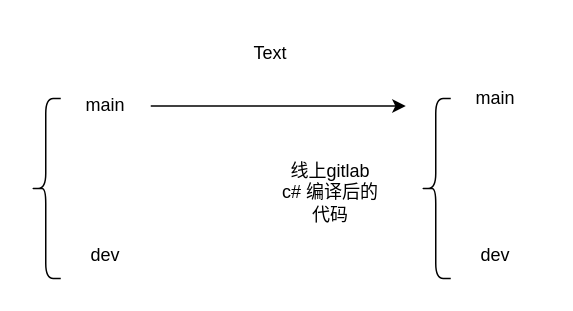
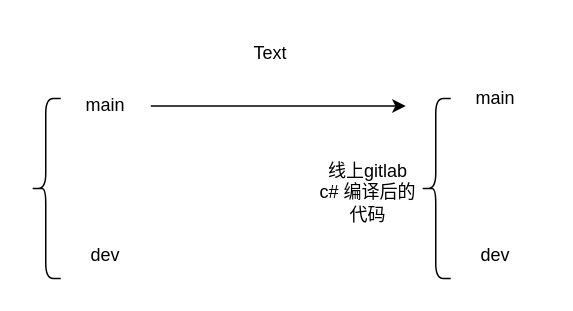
(331, 192) -> (368, 192)
